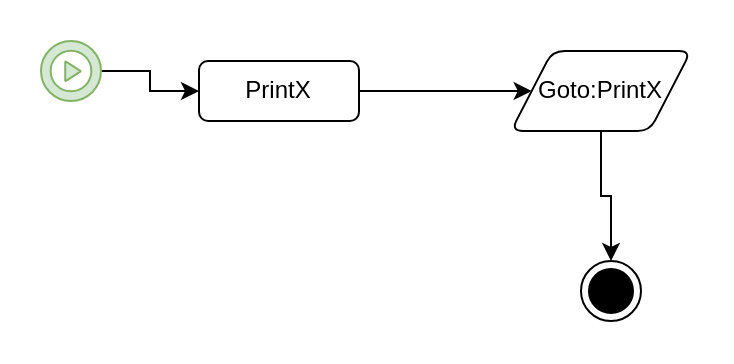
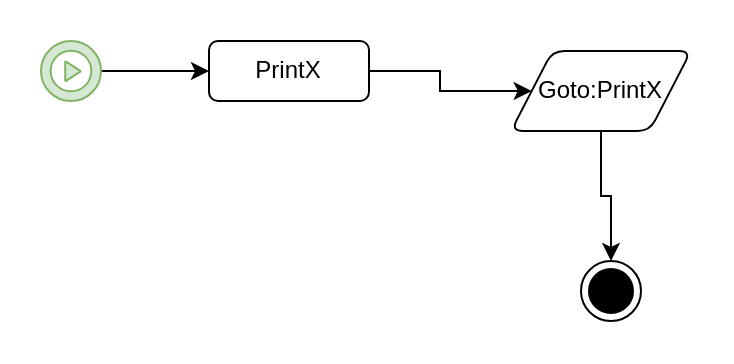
(279, 91) -> (289, 71)
